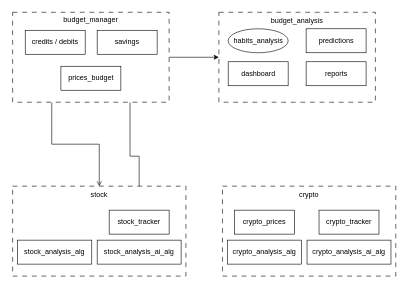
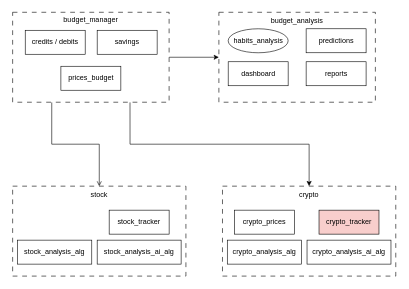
(139, 160) -> (308, 144)
(349, 222) -> (349, 222)
